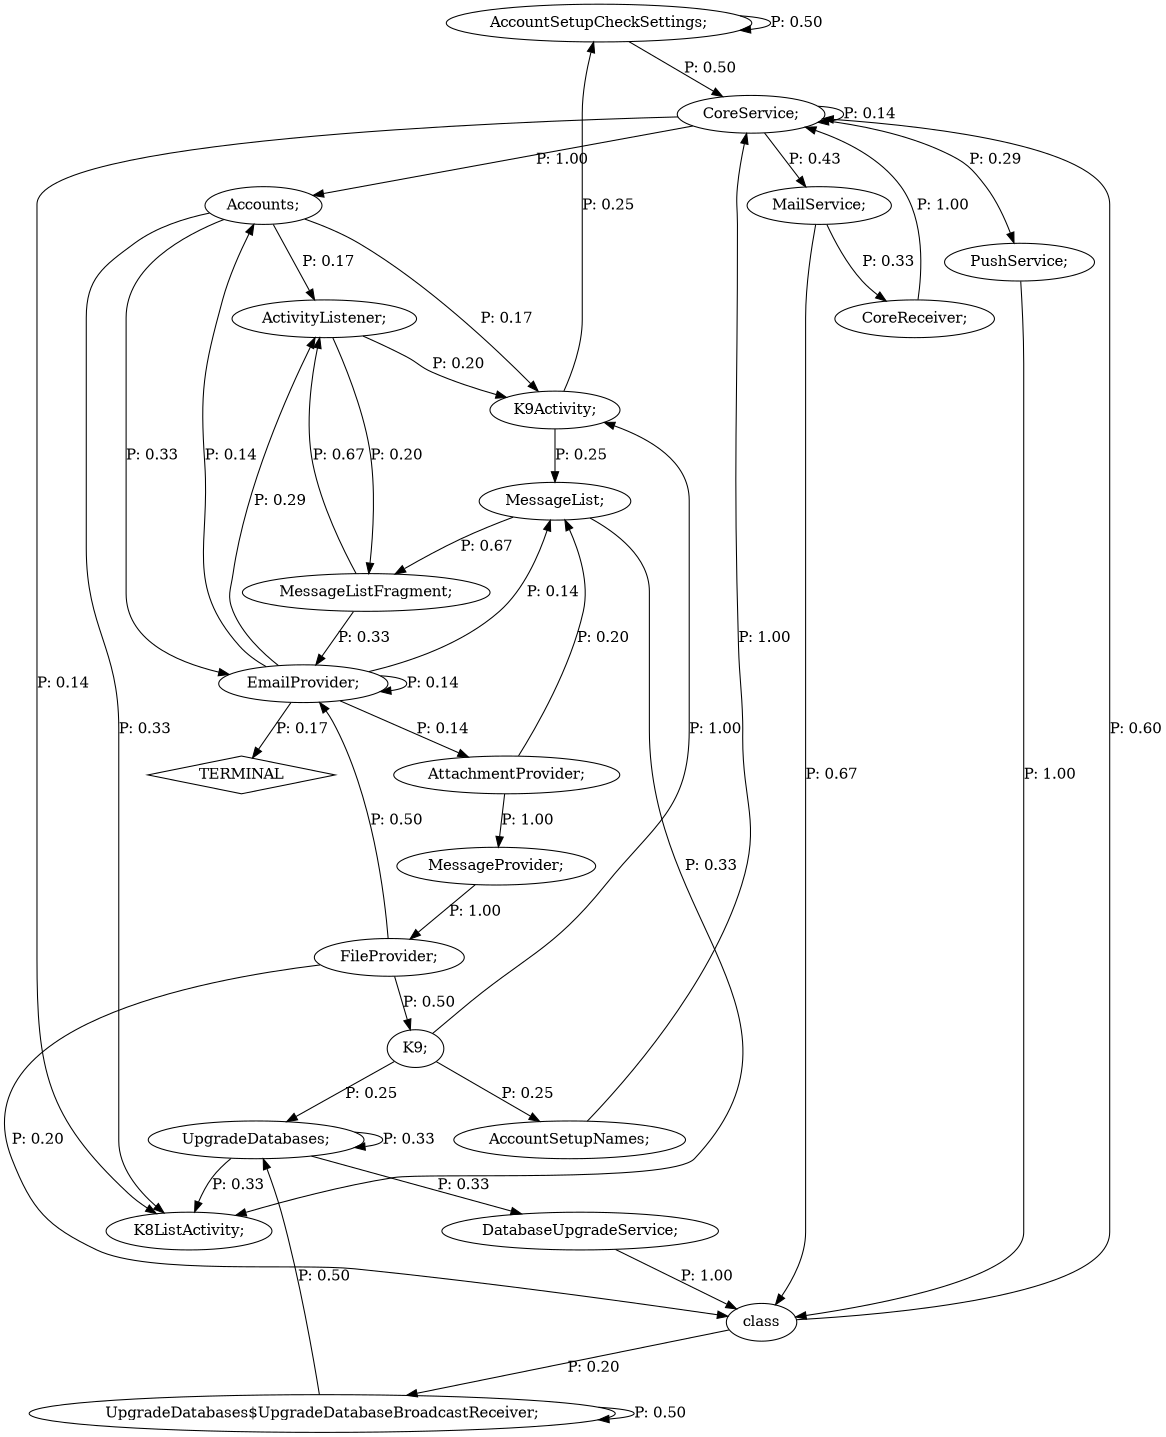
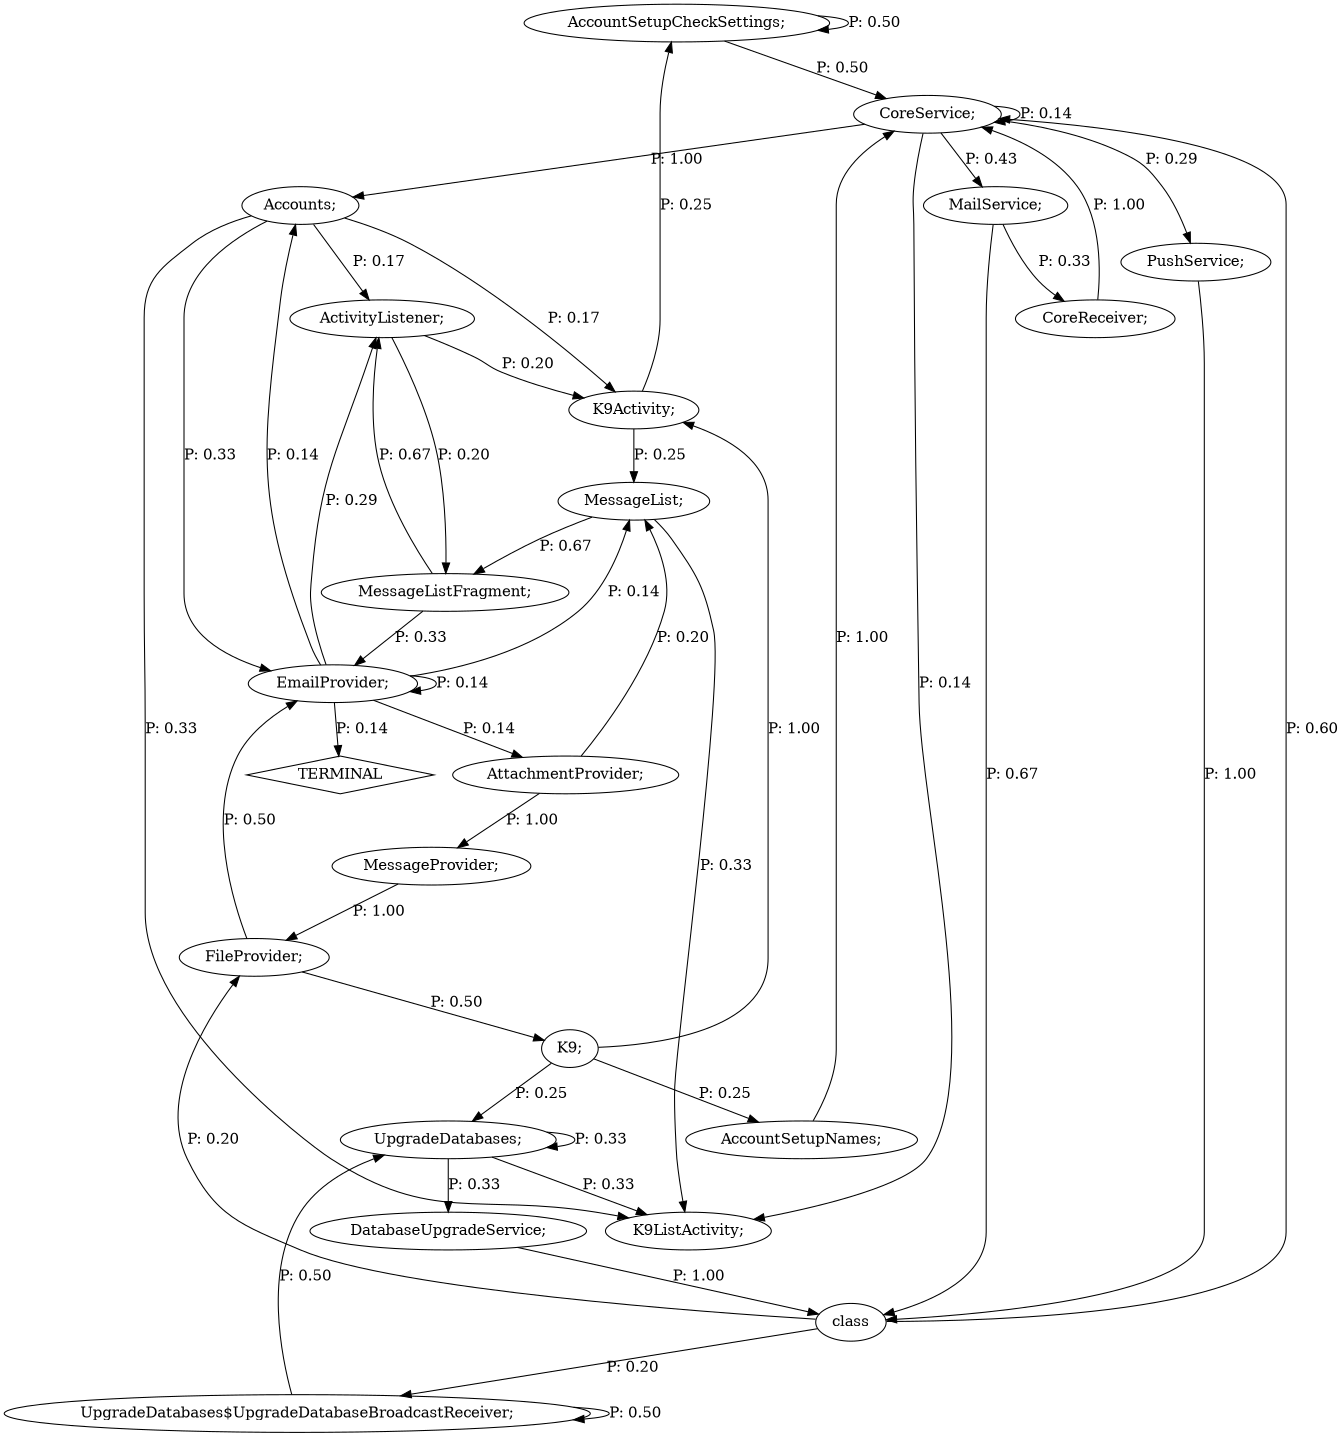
(302, 729) -> (362, 729)
(189, 1231) -> (688, 1231)
(137, 1260) -> (389, 1273)
